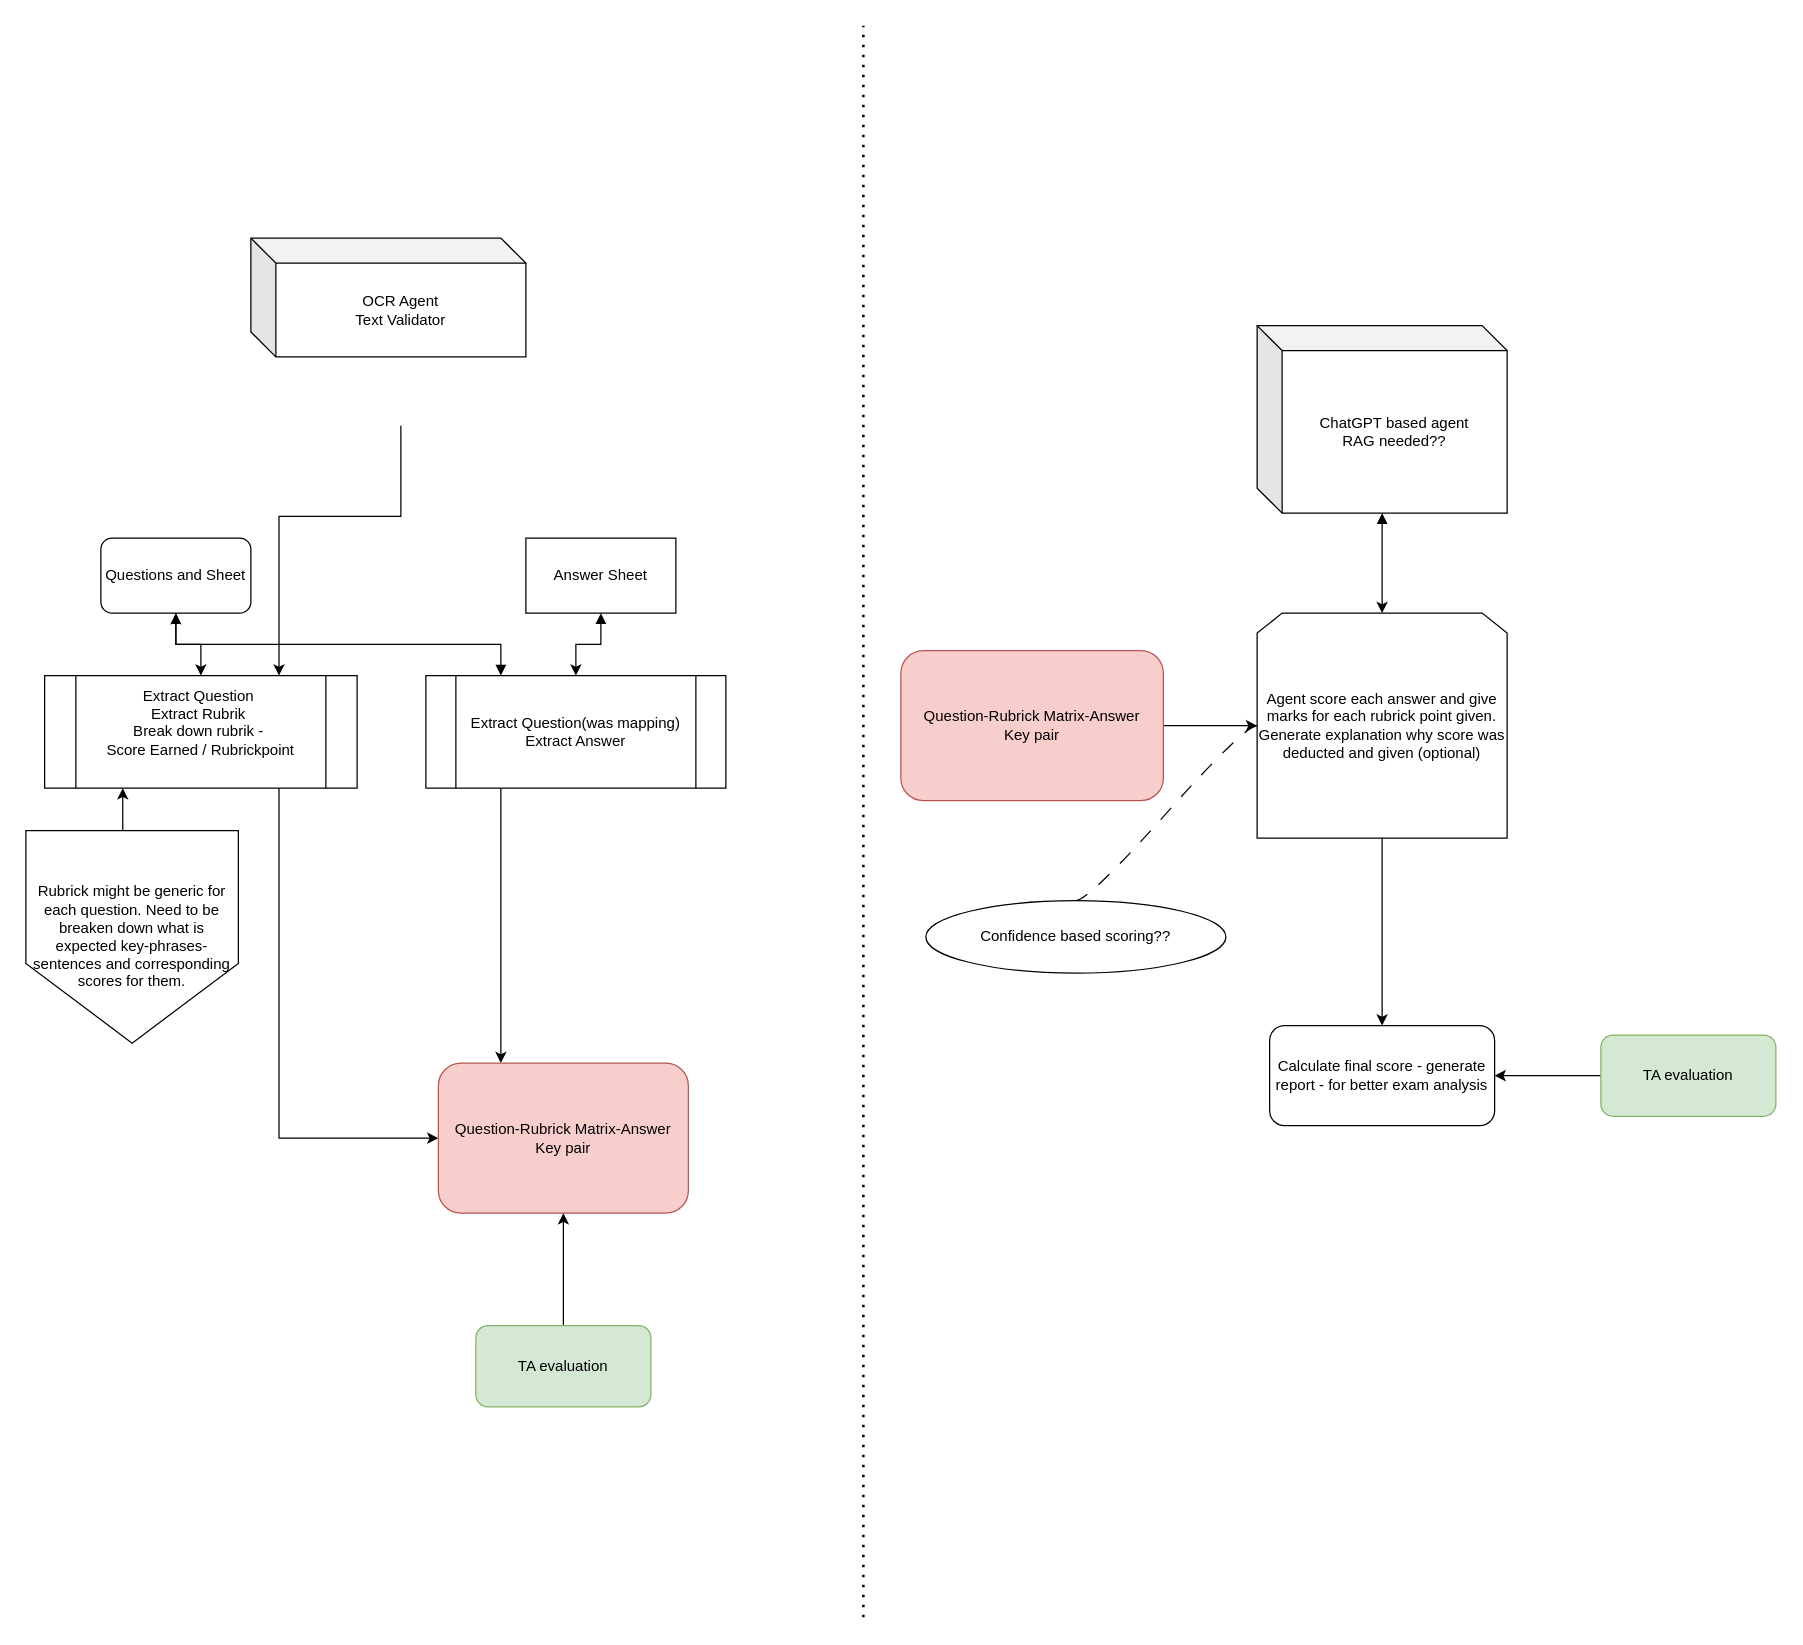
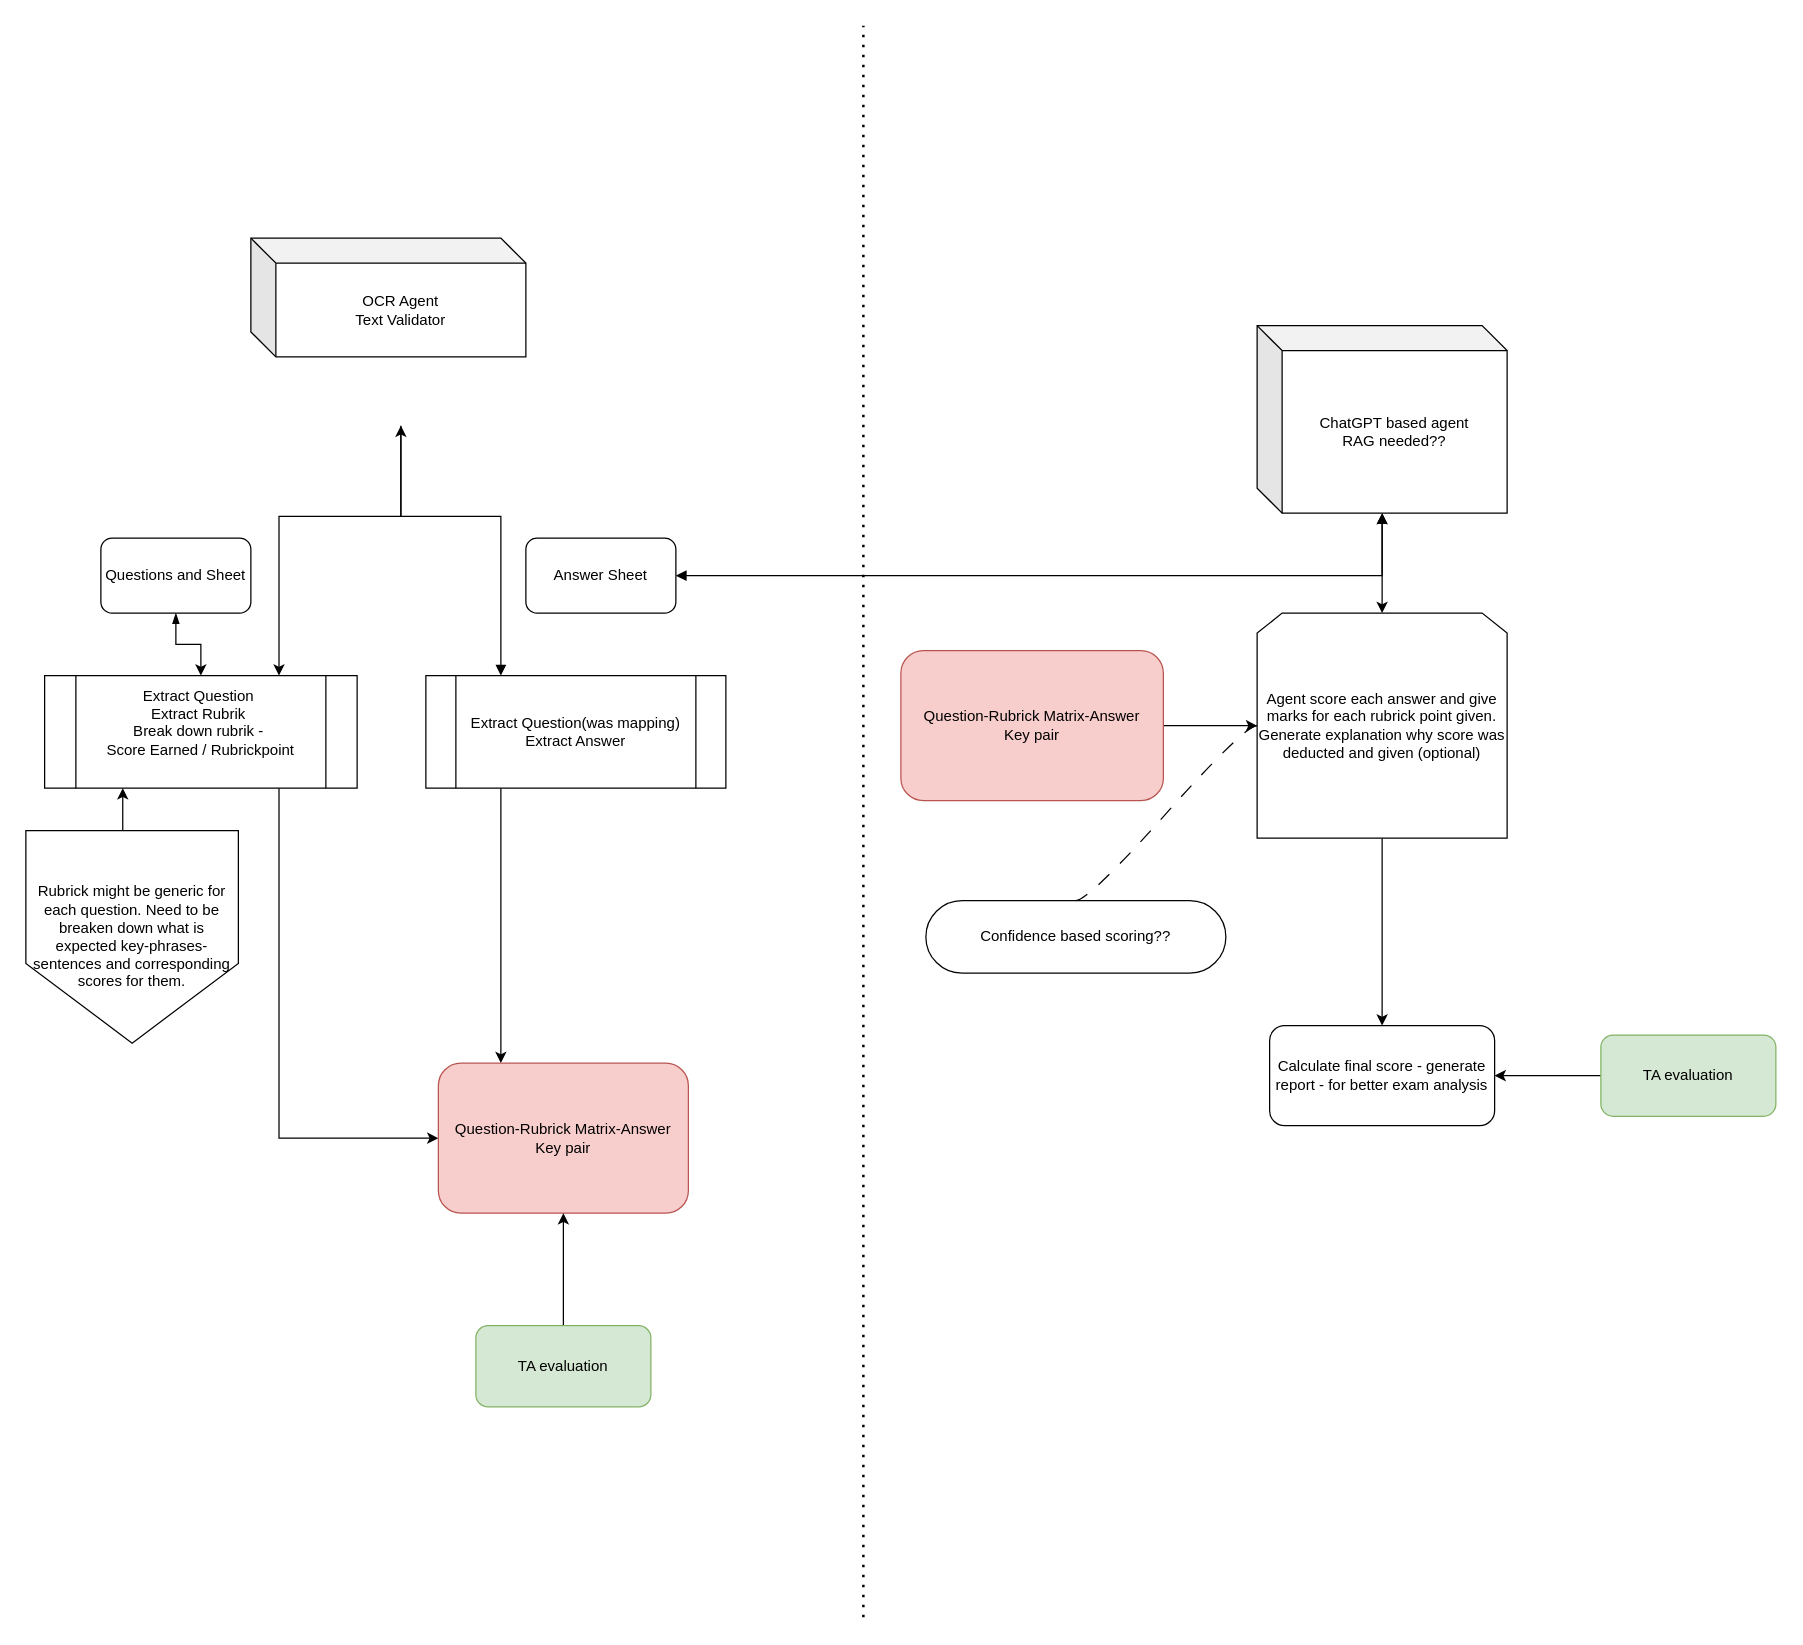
(601, 576) -> (601, 576)
(353, 644) -> (501, 532)
(588, 644) -> (1032, 576)
(1076, 937) -> (1076, 937)
